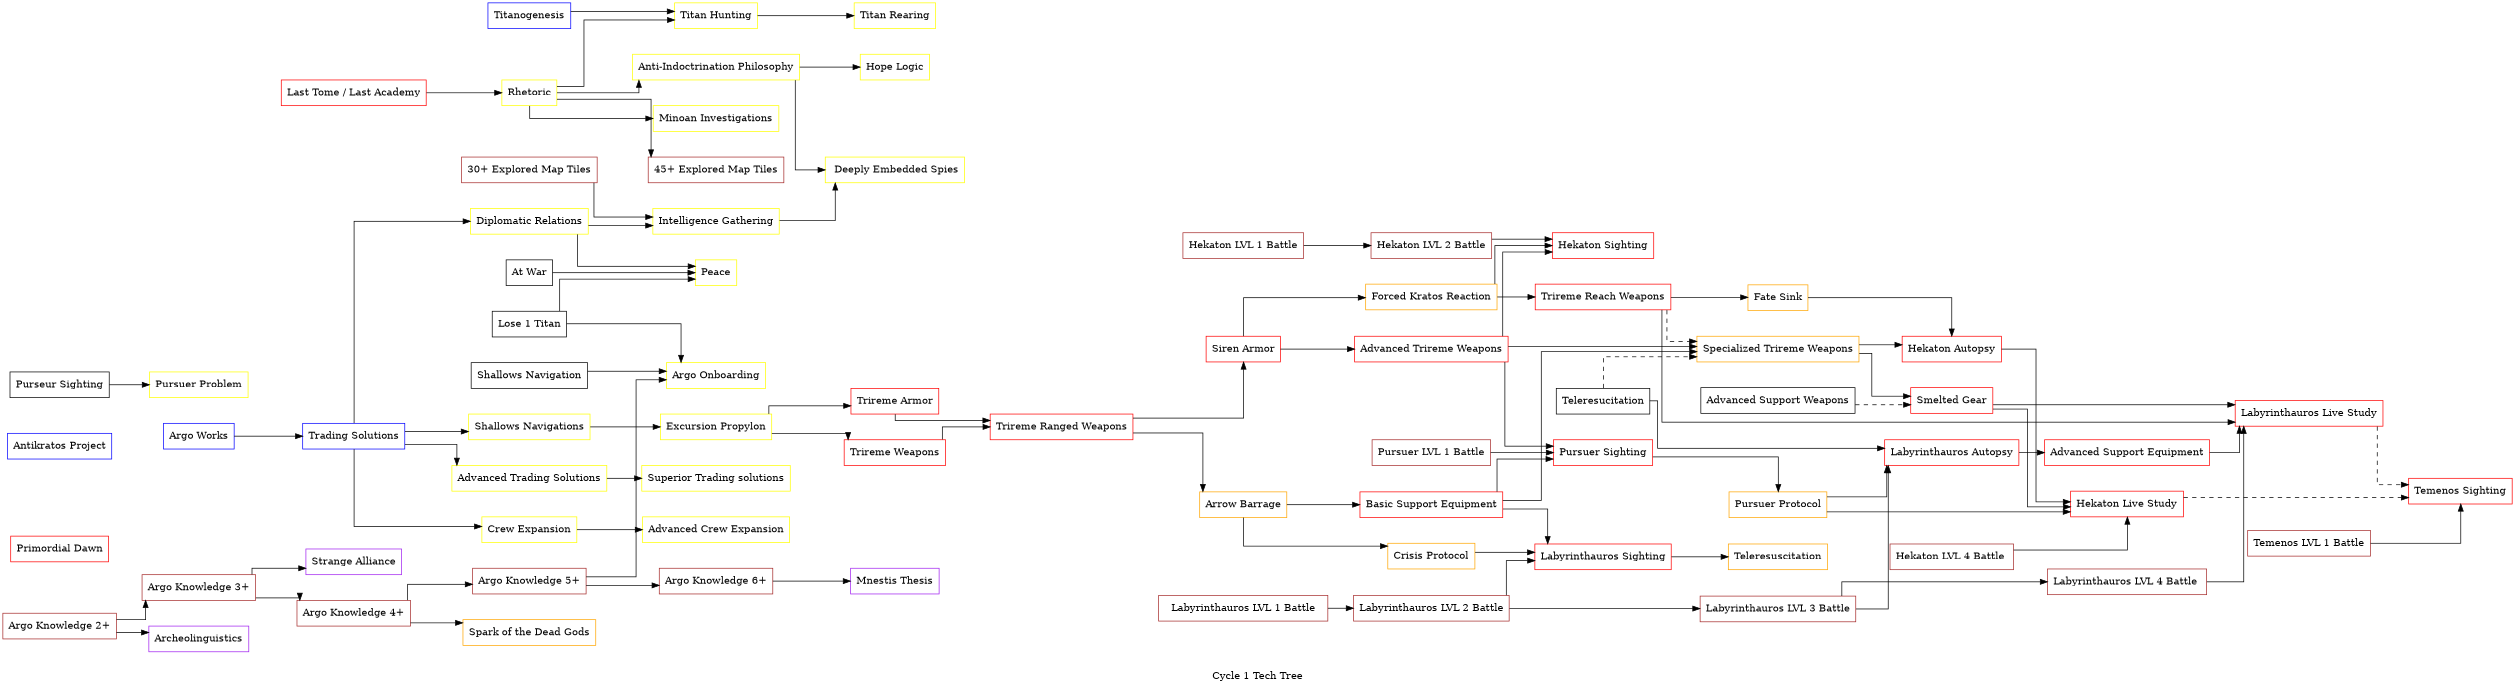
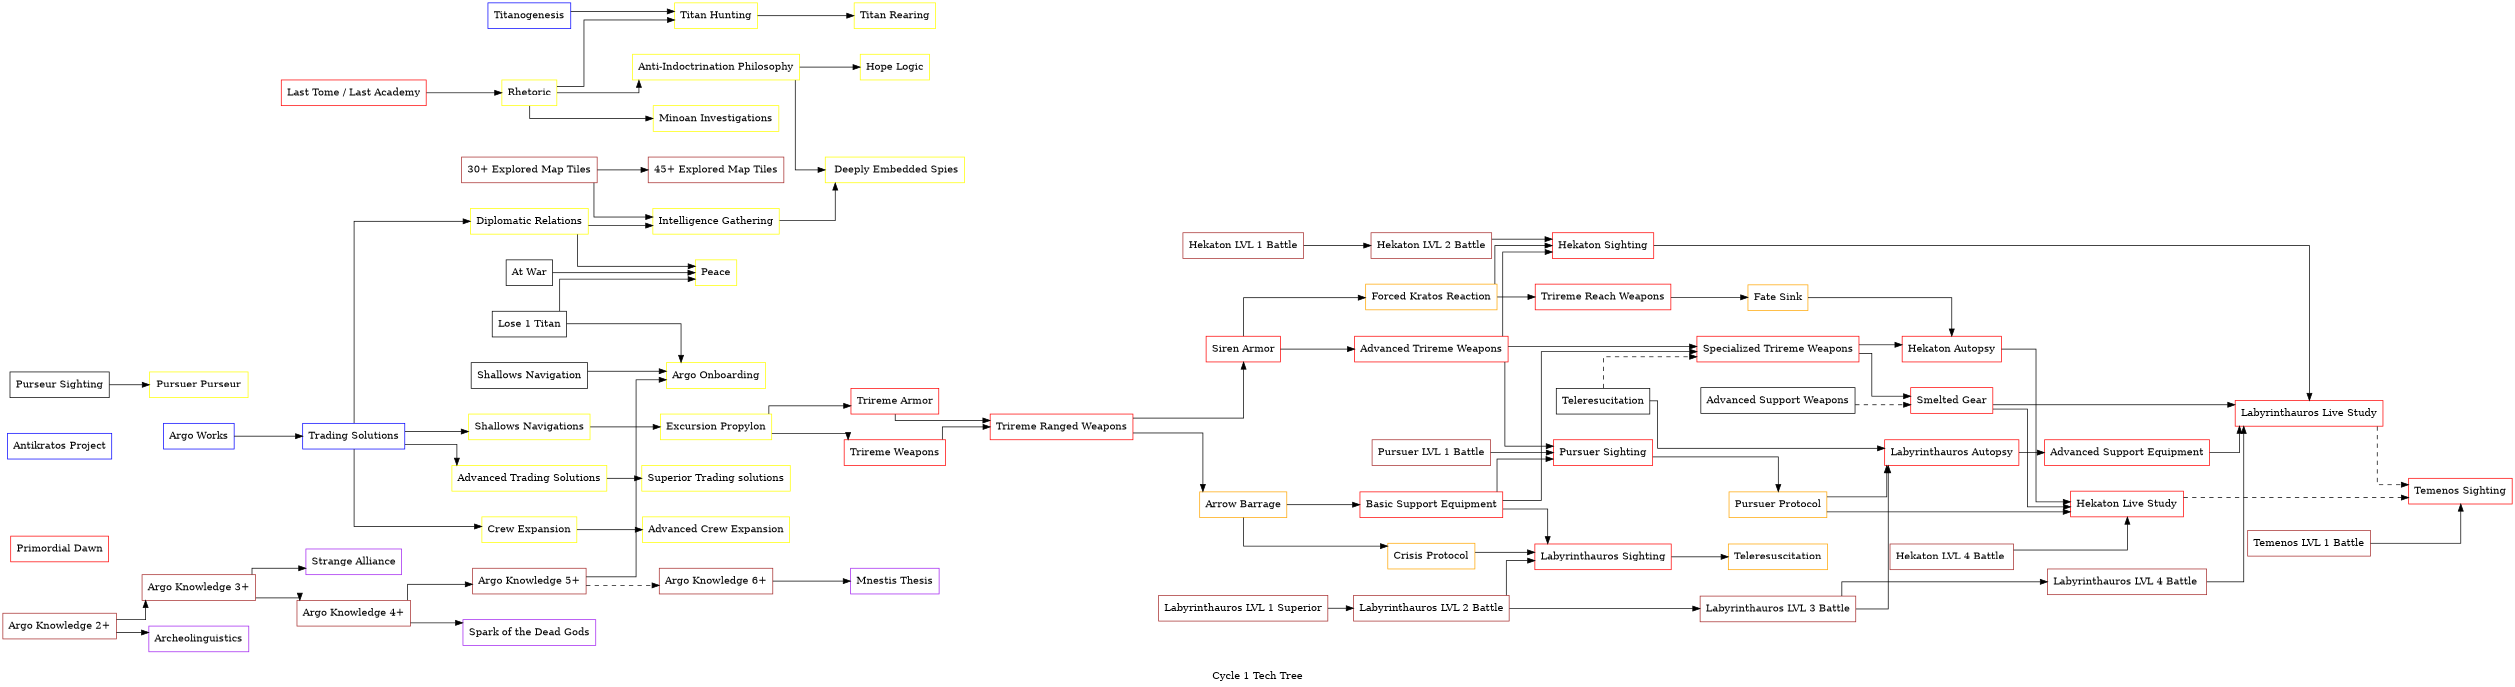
(629, 99) -> (619, 170)
(1667, 337) -> none
(1778, 349) -> (1778, 349)
(199, 385) -> (199, 385)
(1889, 422) -> (2056, 246)
(619, 585) -> (619, 585)
(1243, 608) -> (1243, 608)
(529, 633) -> (529, 633)
